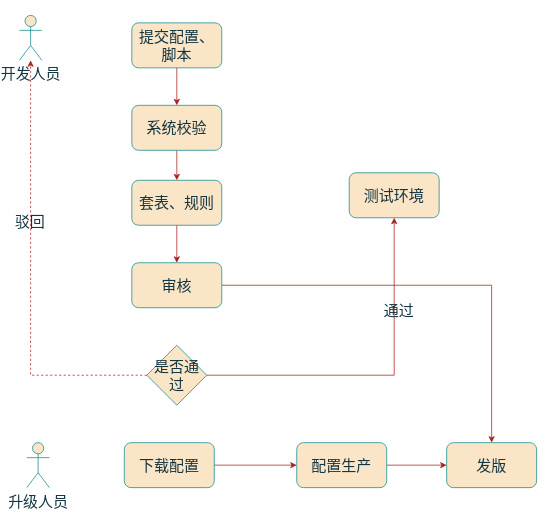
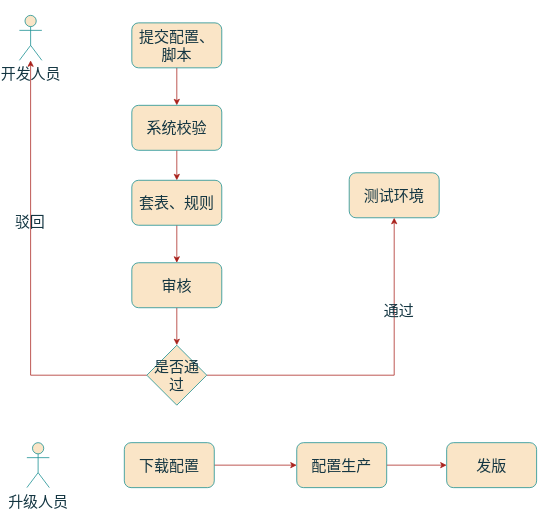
(30, 278) -> (30, 278)
(433, 285) -> (177, 324)
